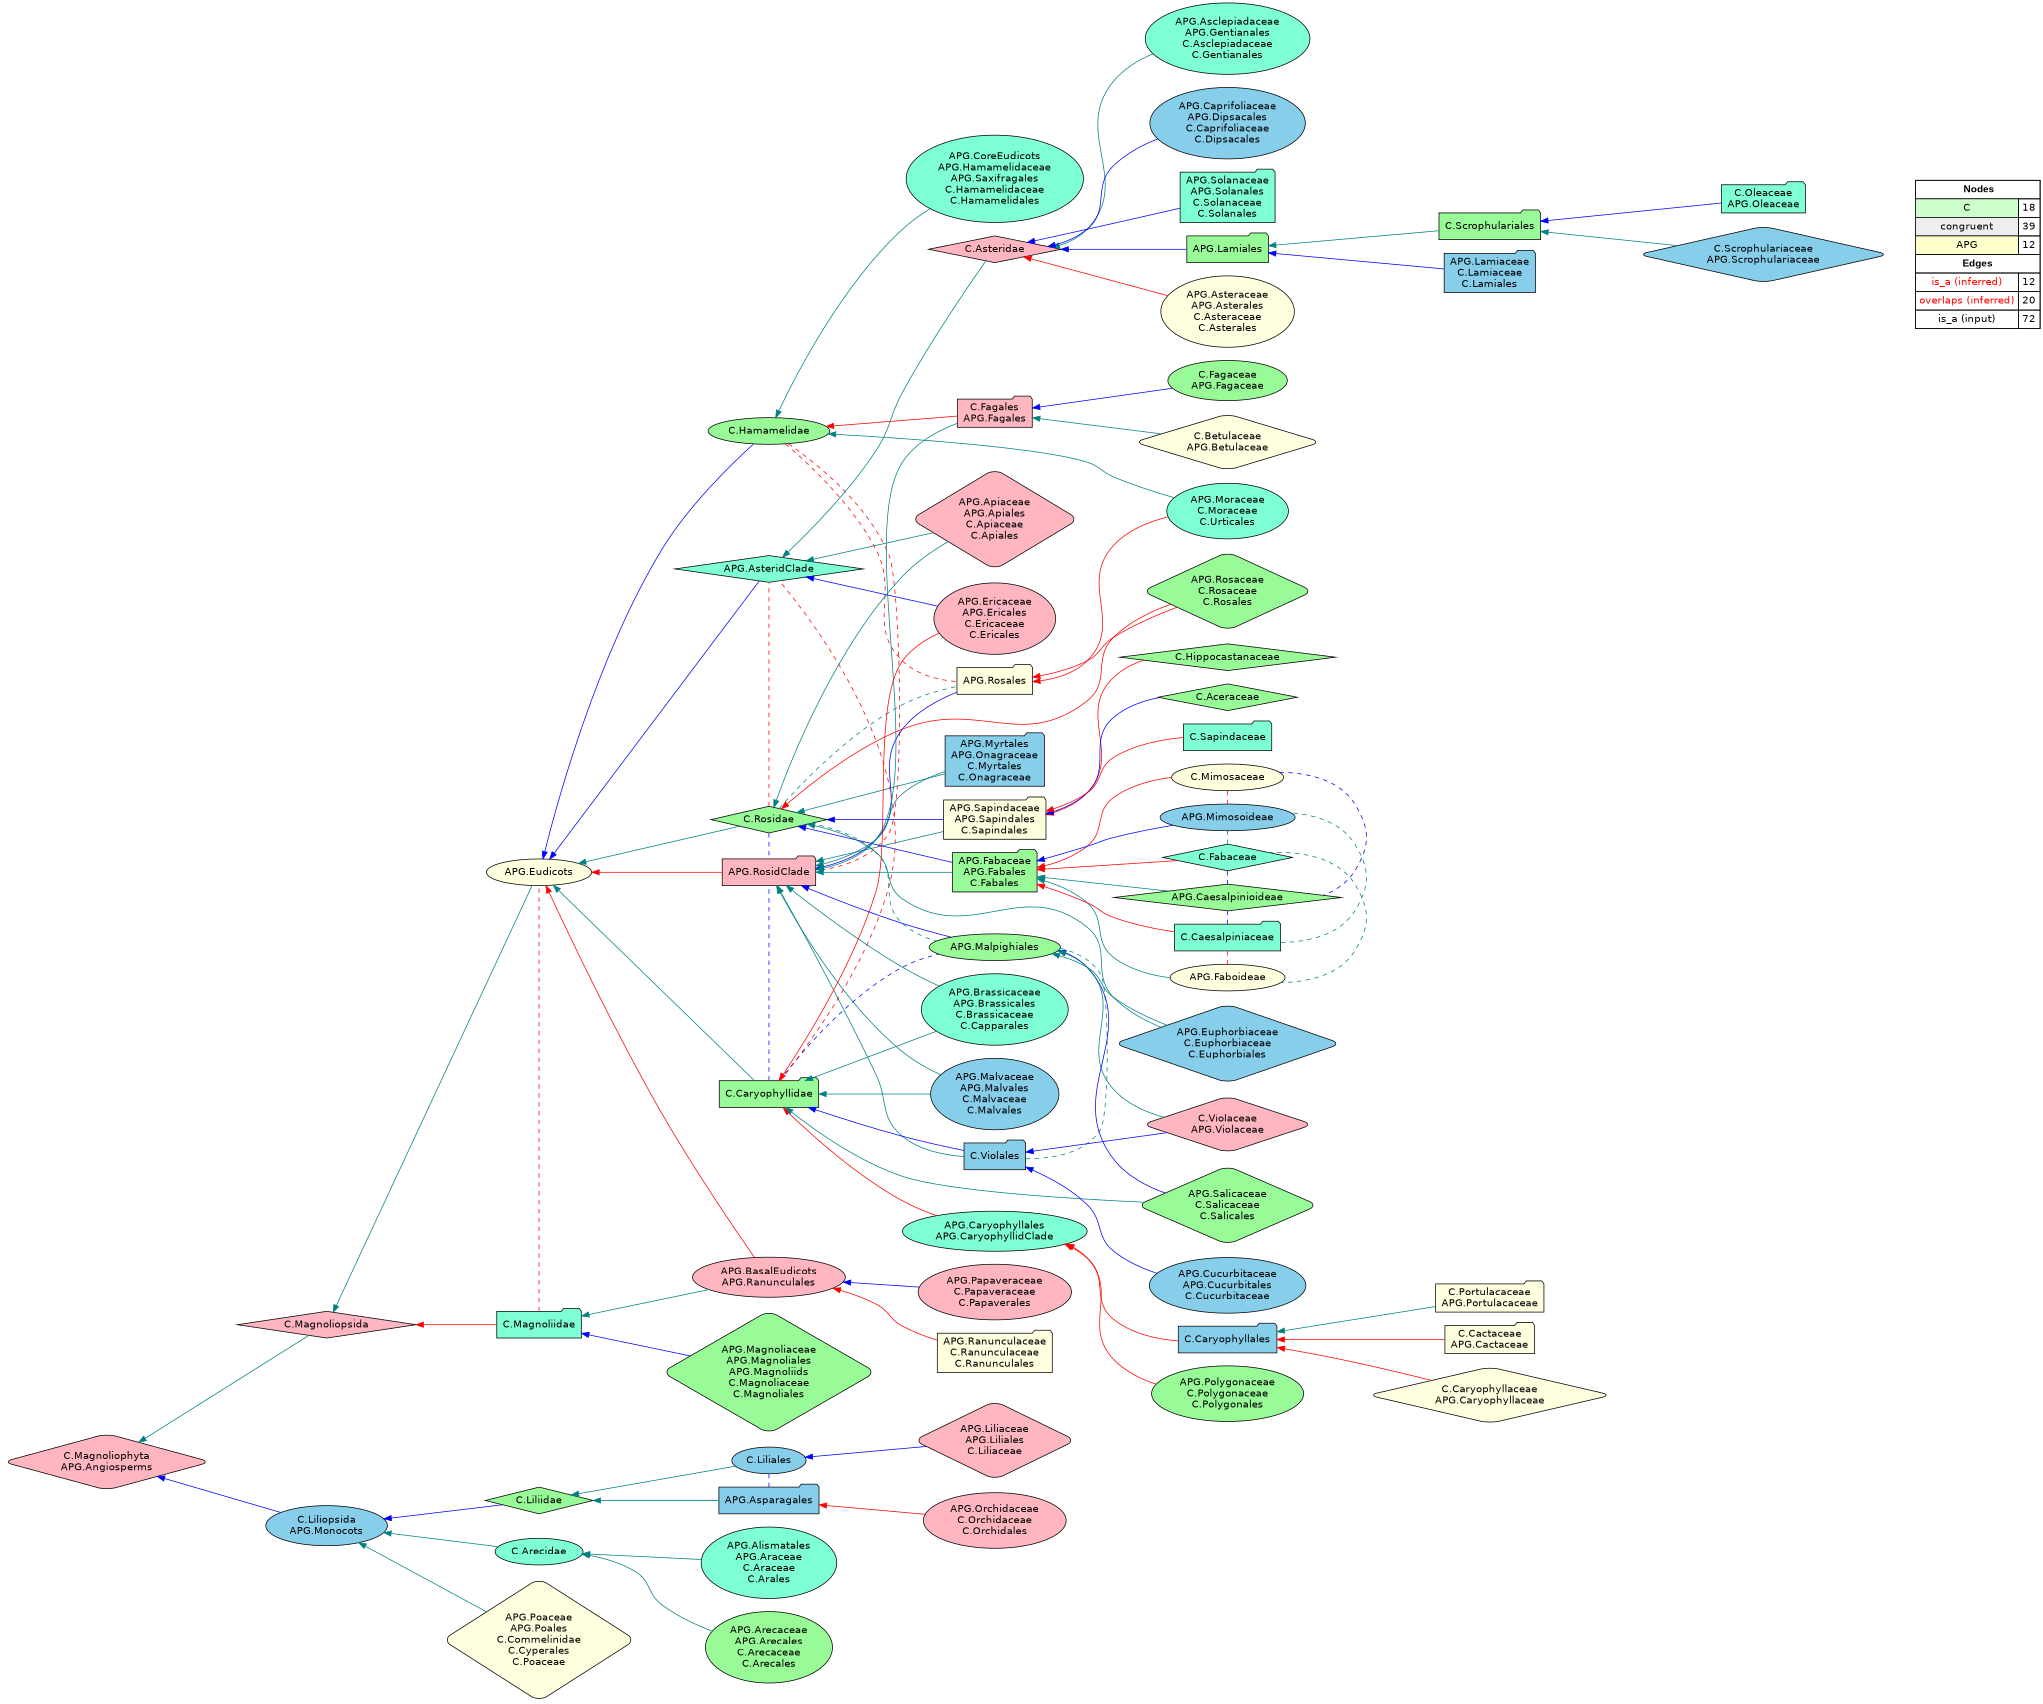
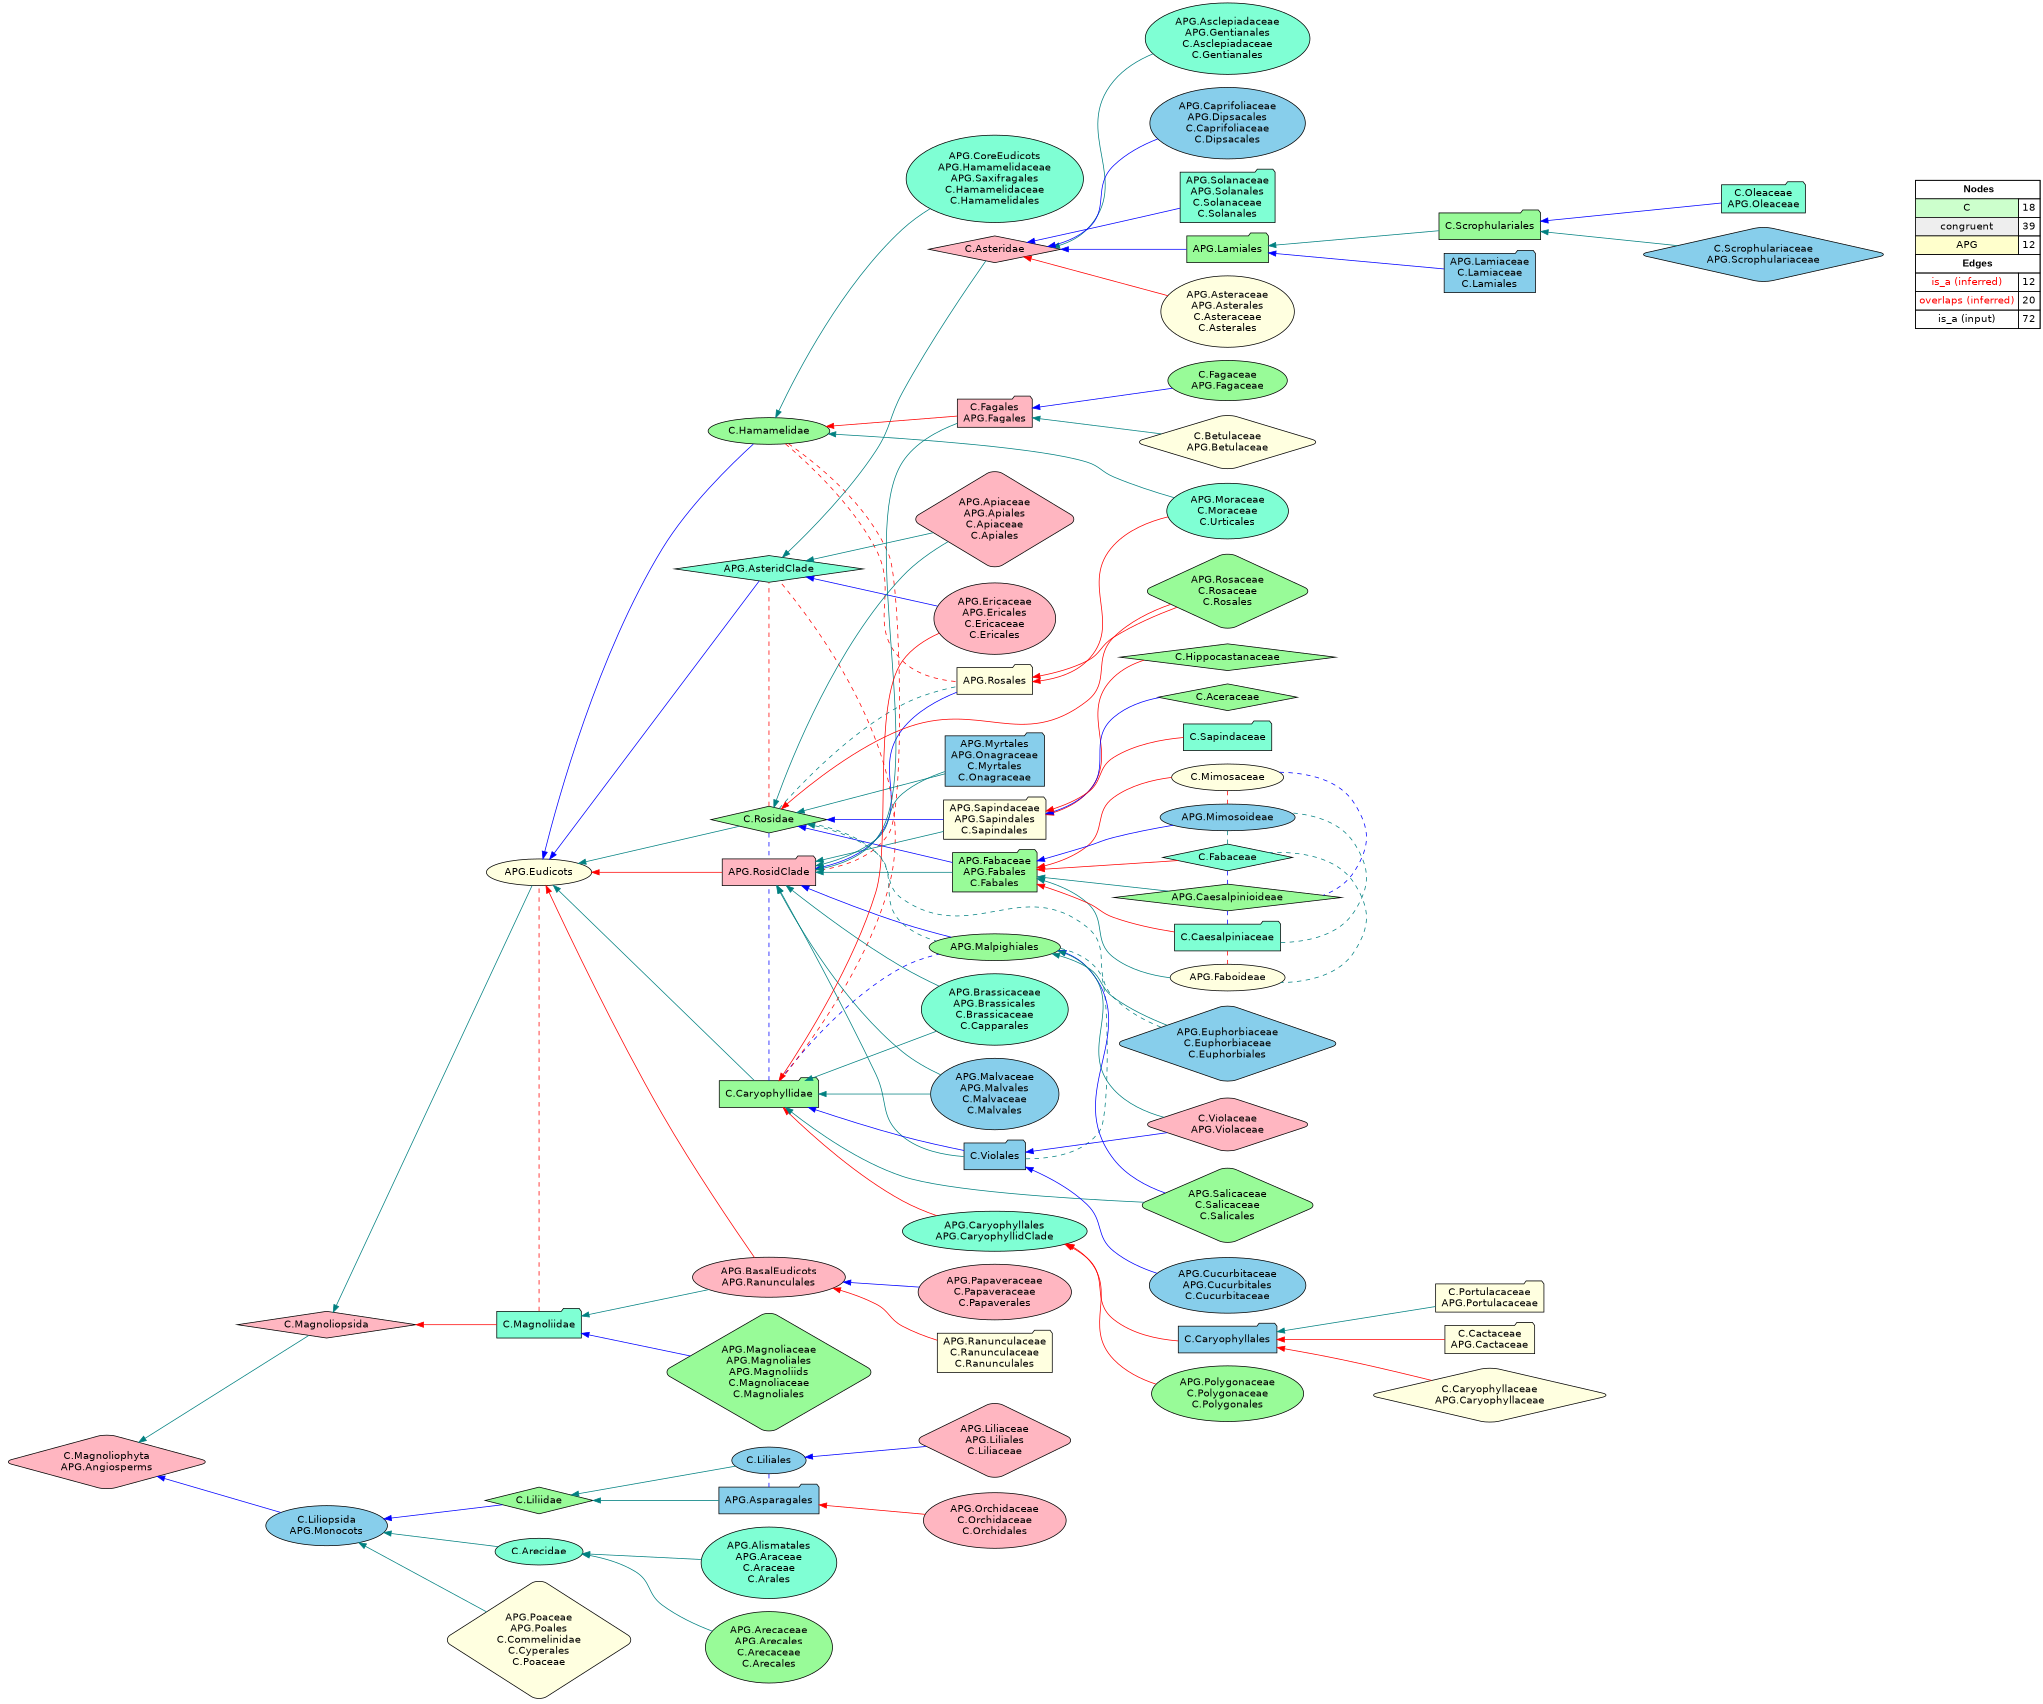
(1001, 910) -> (1001, 910)
